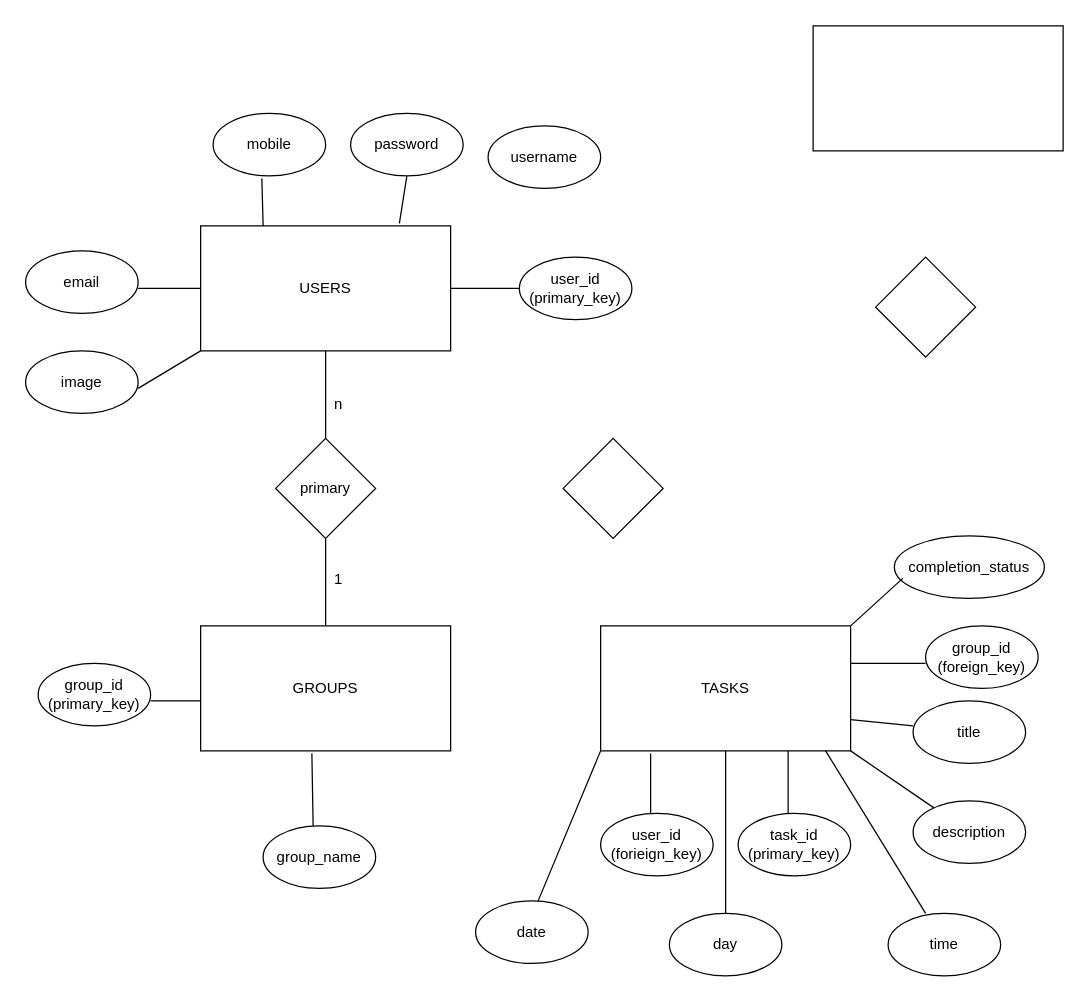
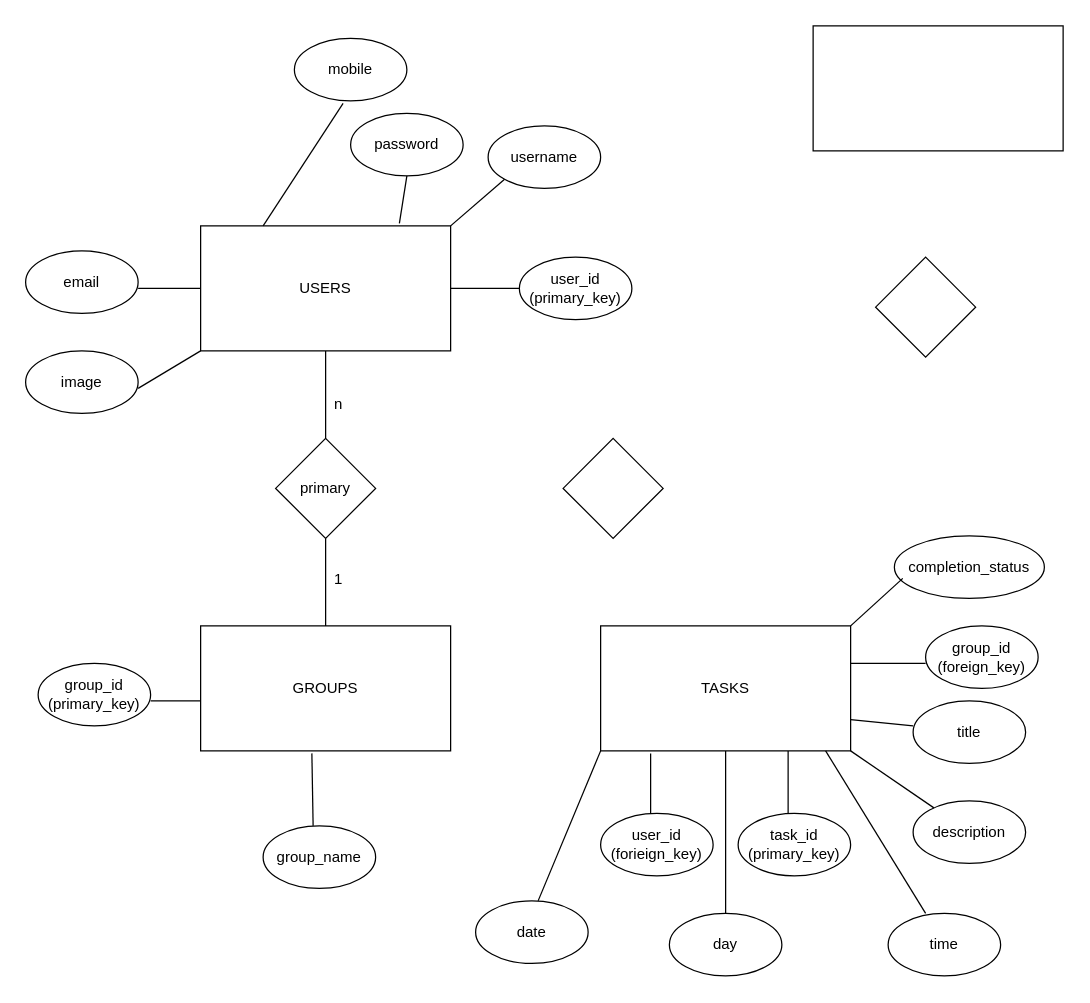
(269, 144) -> (351, 69)
none -> (477, 203)
